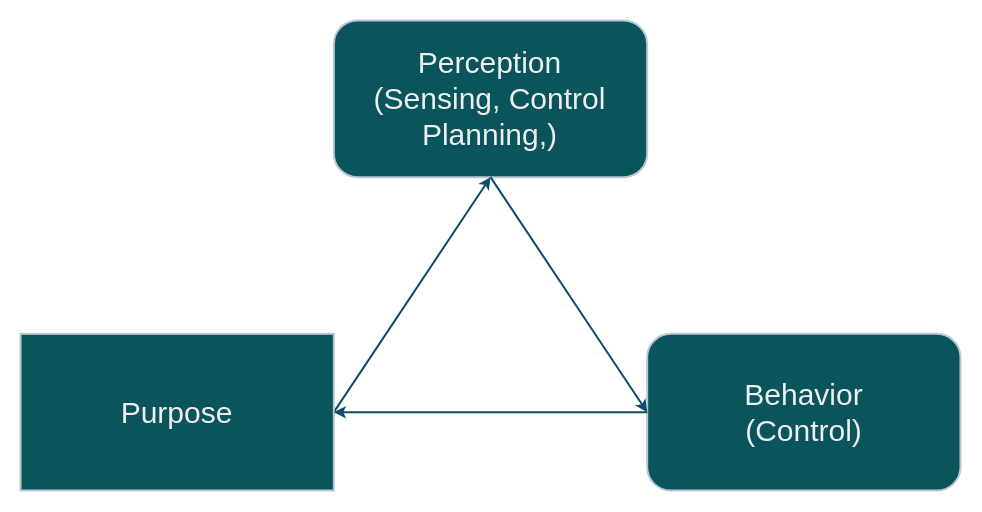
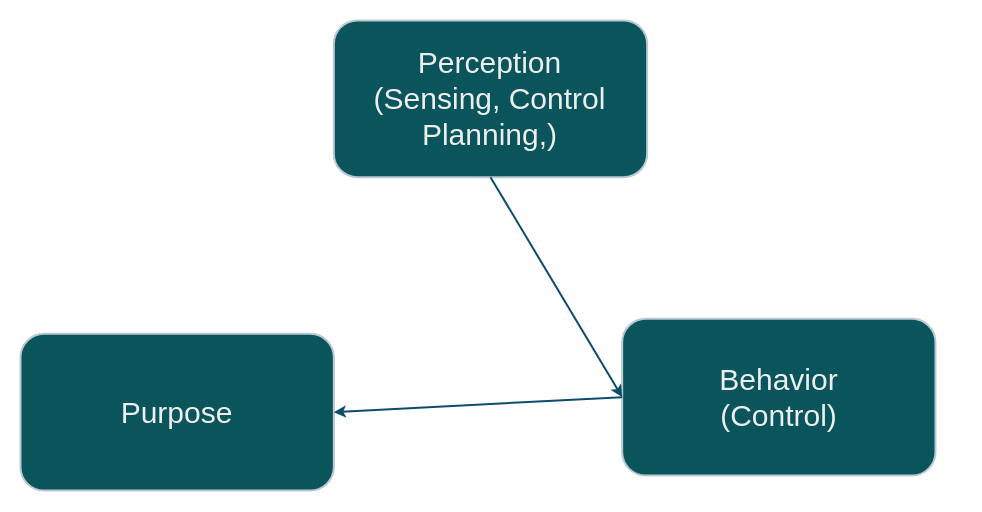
(410, 298) -> none
(177, 412) -> (177, 412)
(804, 412) -> (779, 397)
